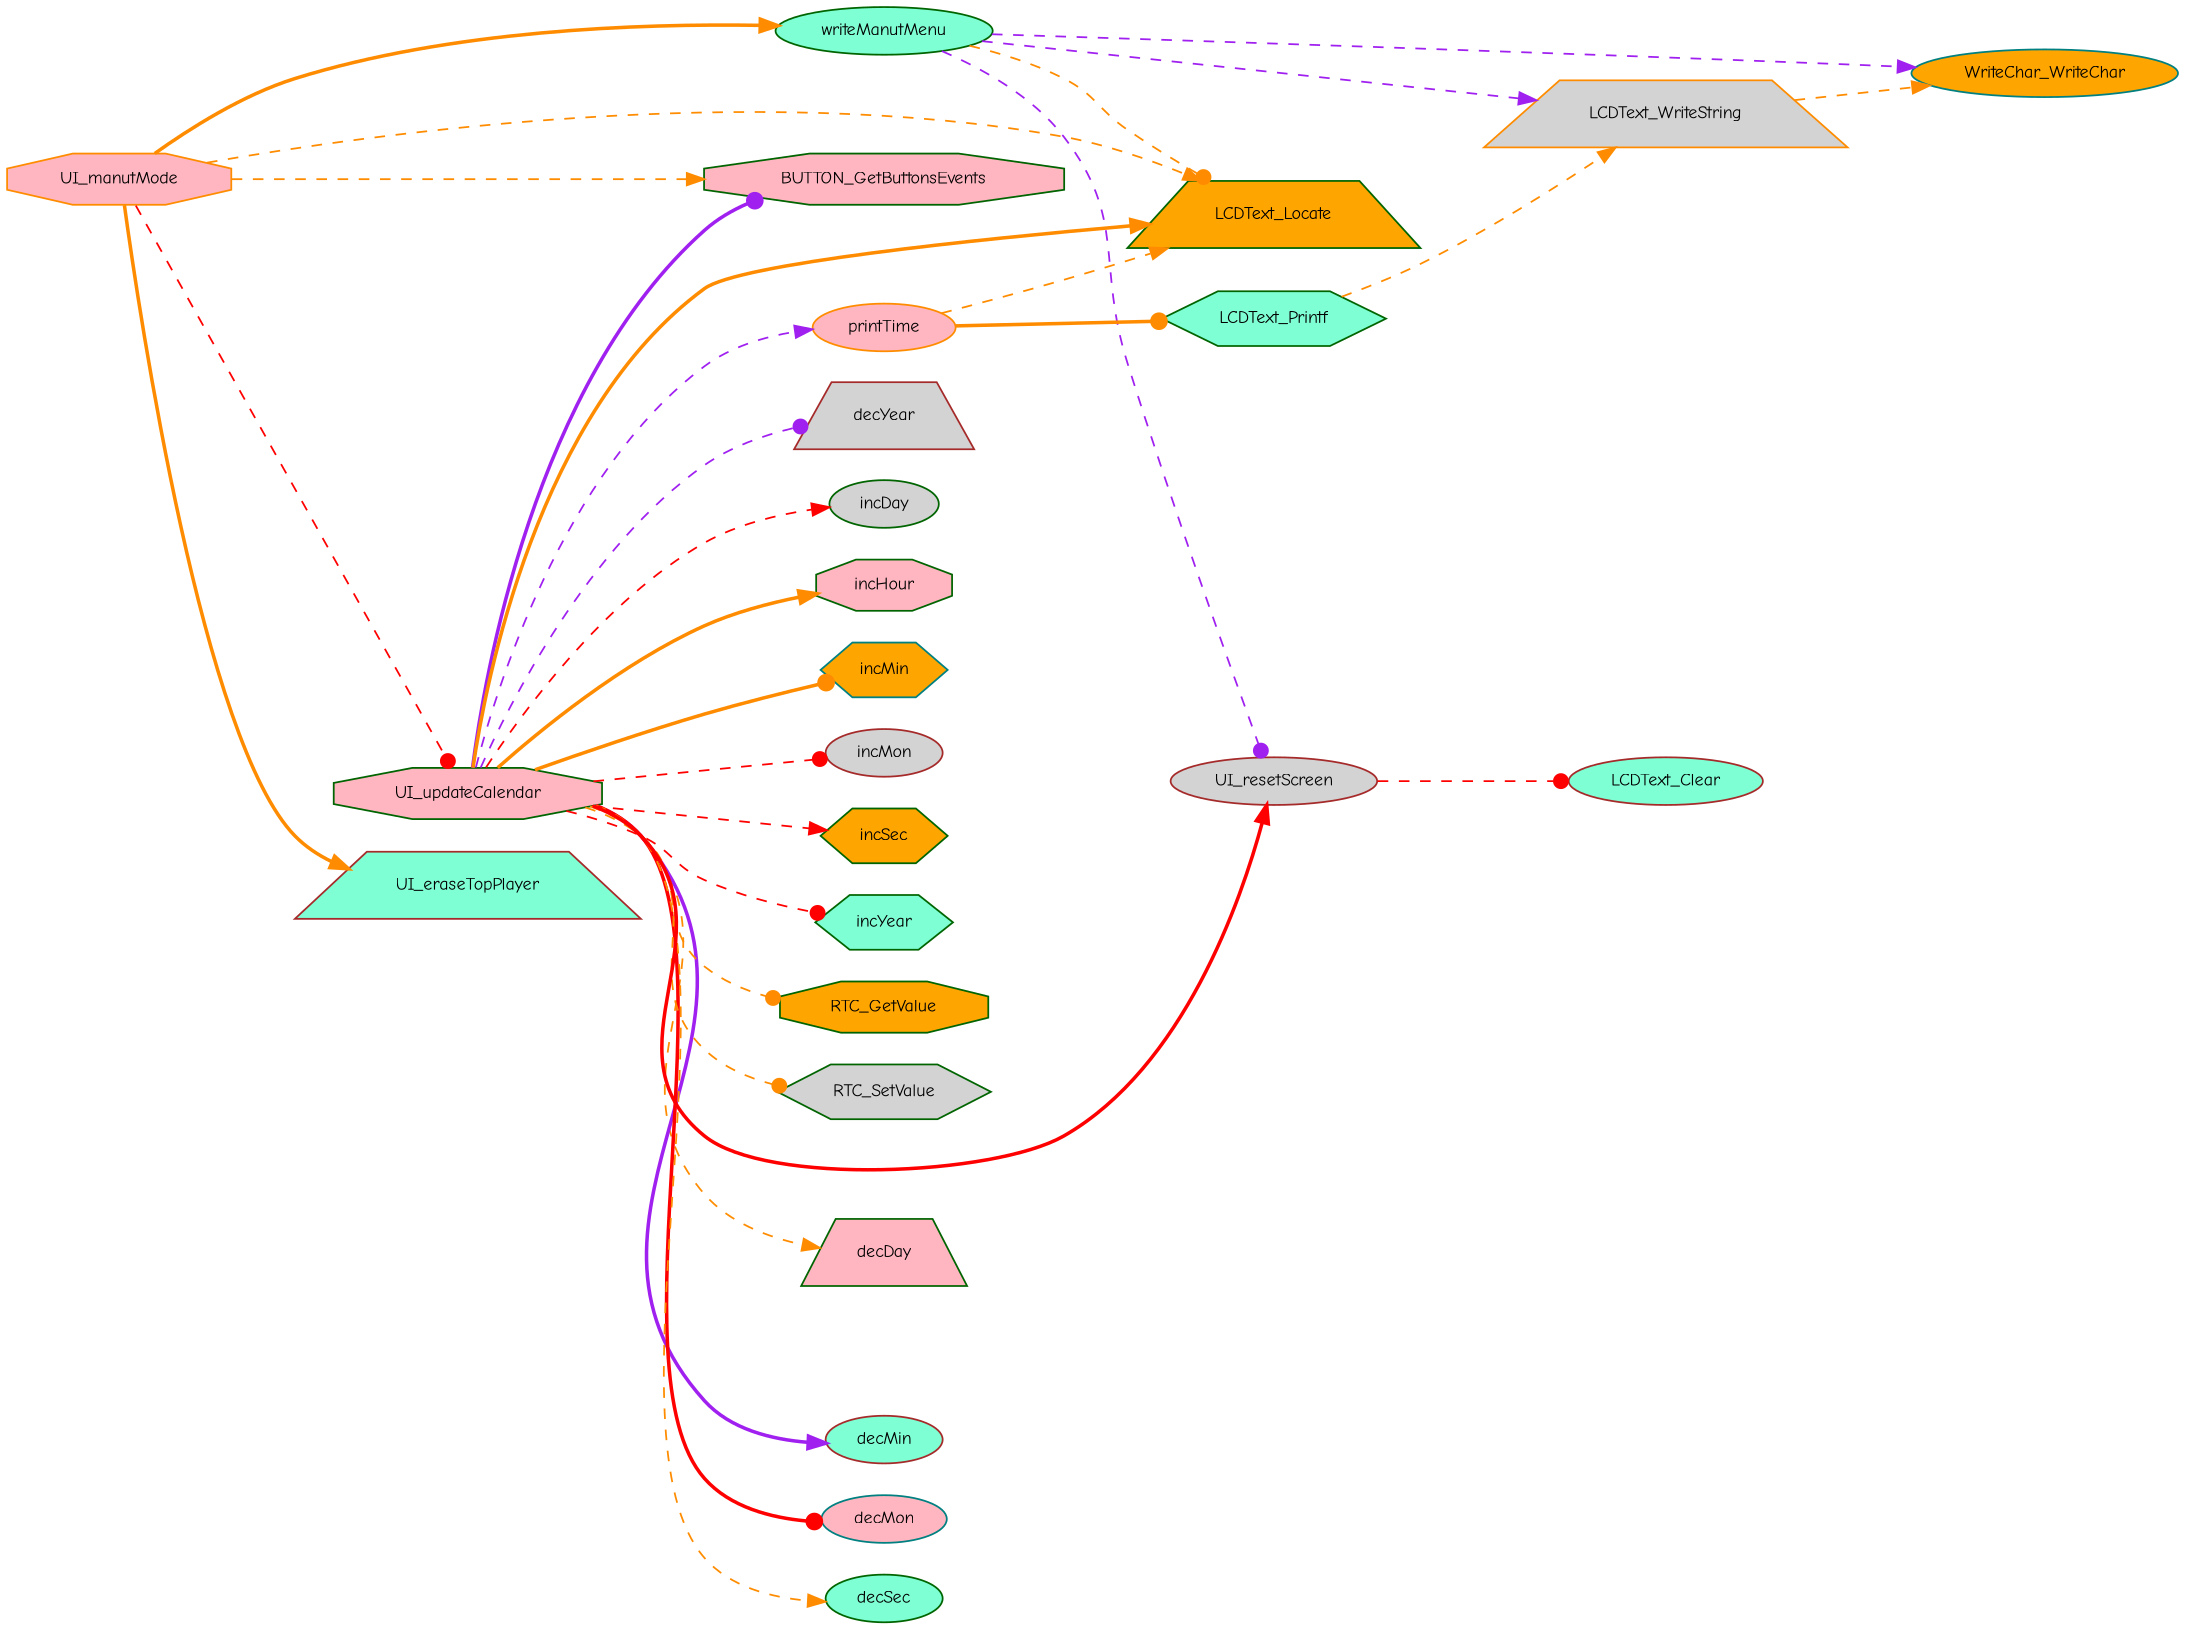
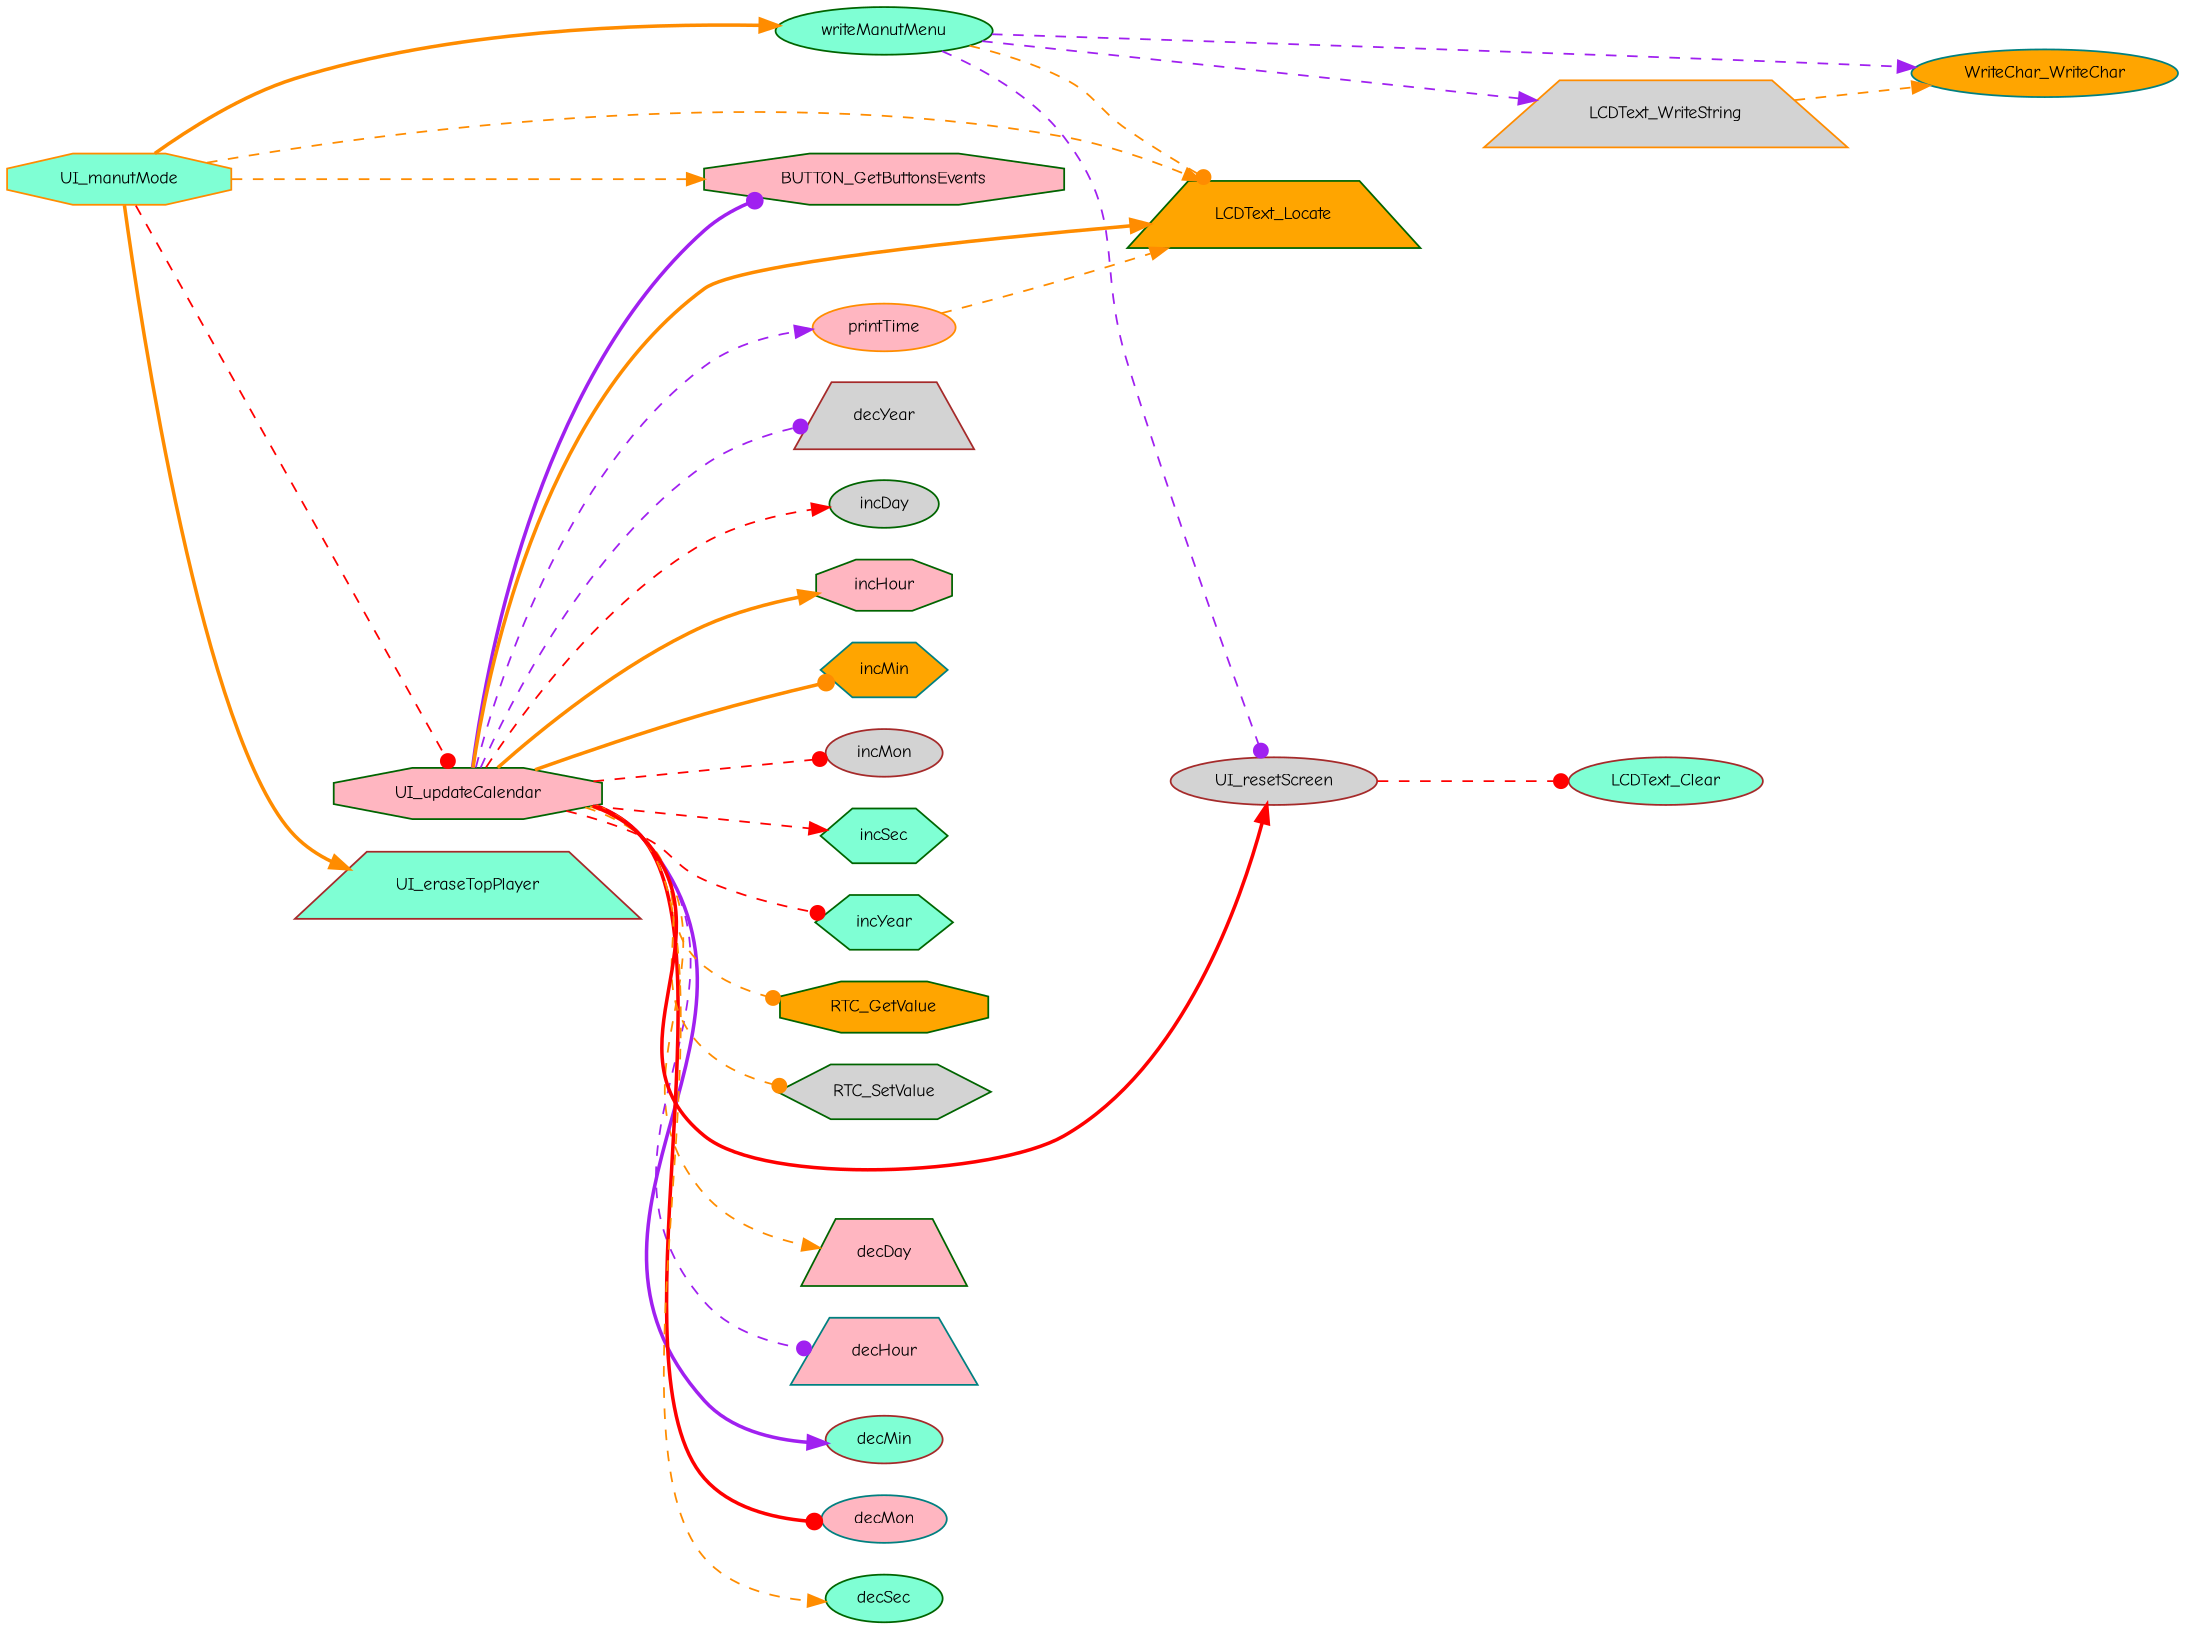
(119, 179) -> (119, 179)
(1274, 319) -> none
(884, 836) -> (884, 836)
none -> (884, 1351)
